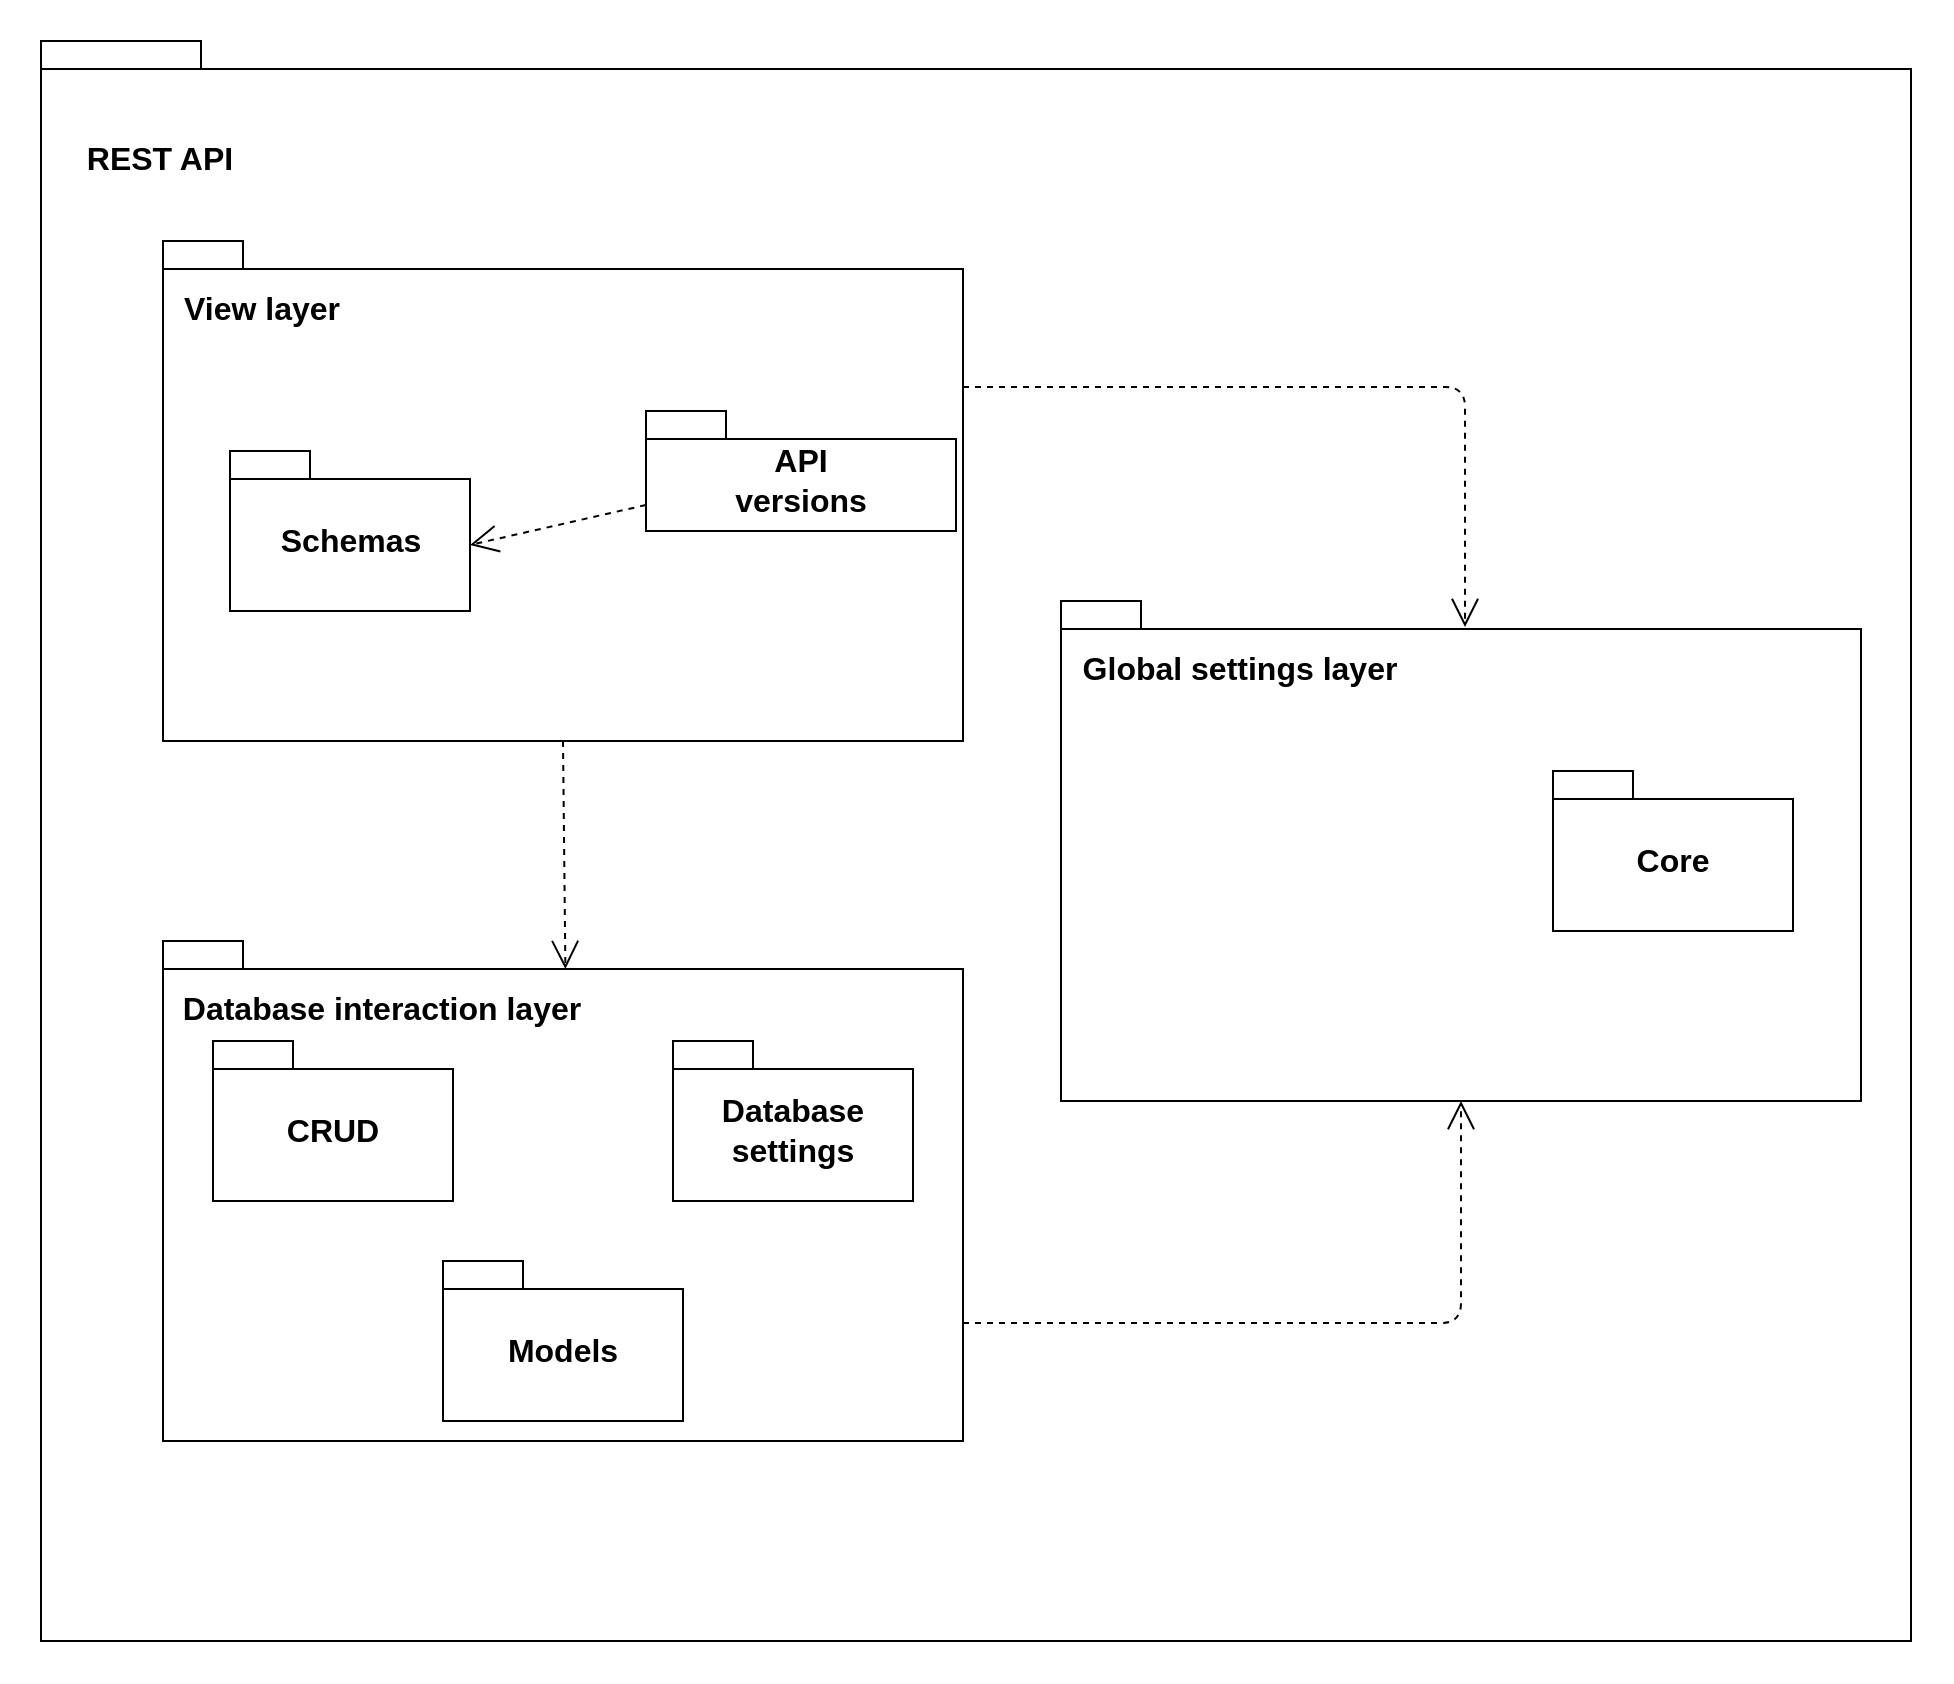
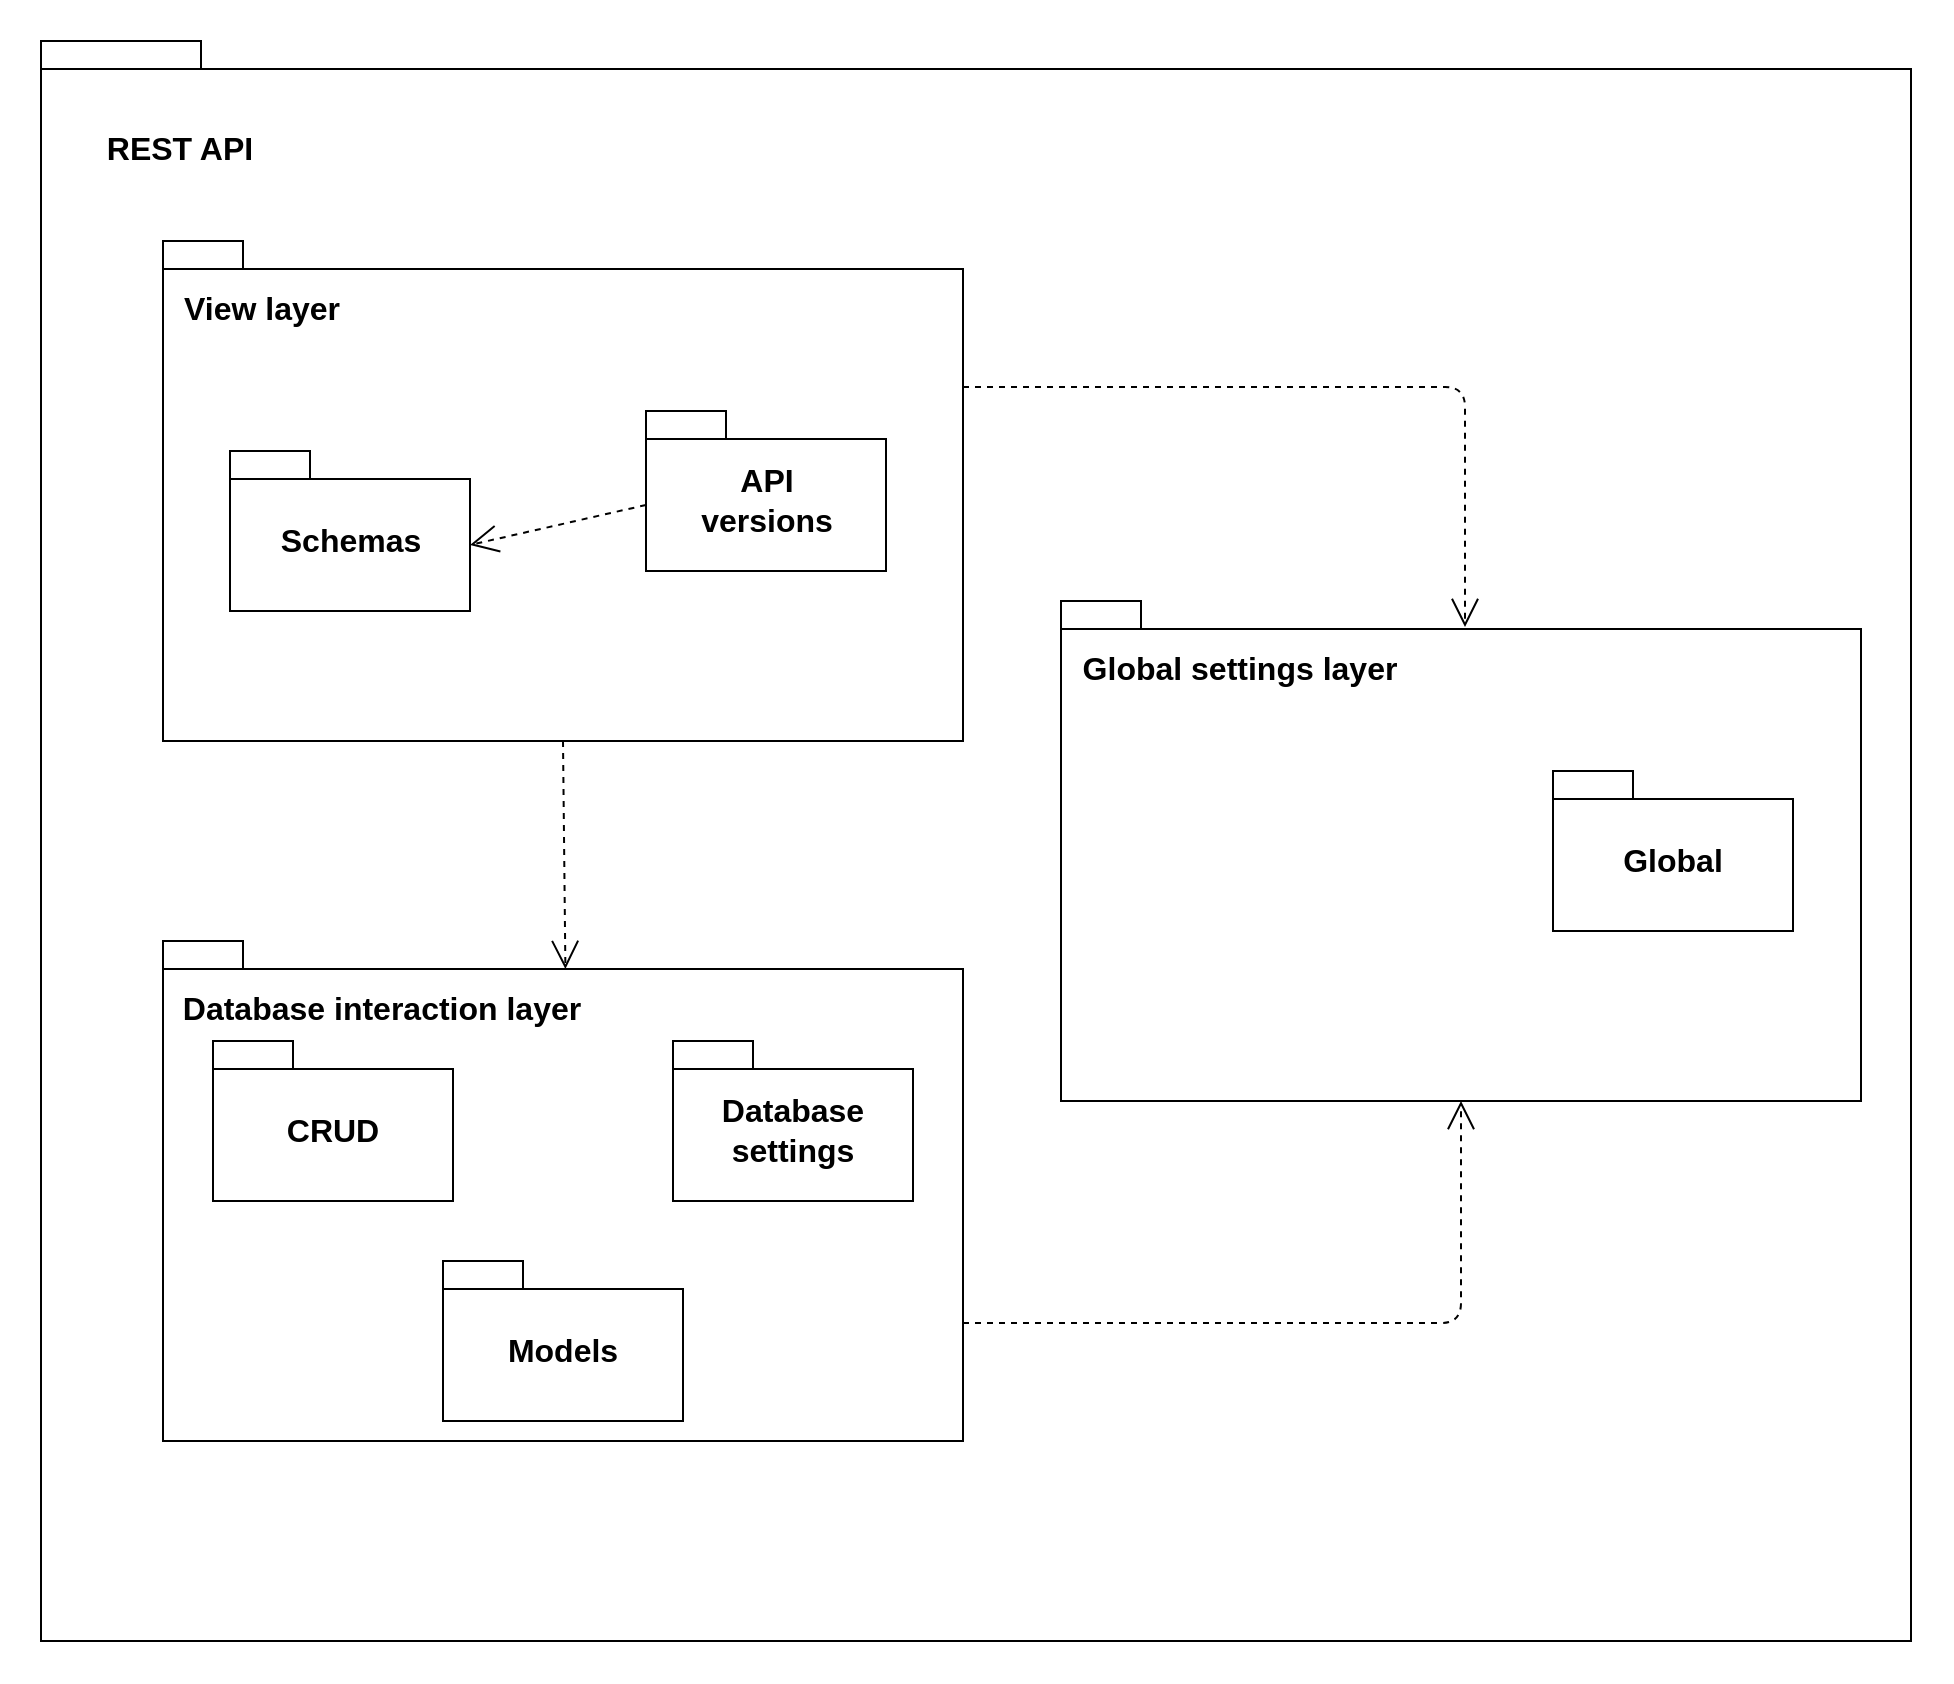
(161, 157) -> (181, 147)
(801, 471) -> (766, 491)
(1674, 861) -> (1674, 861)
